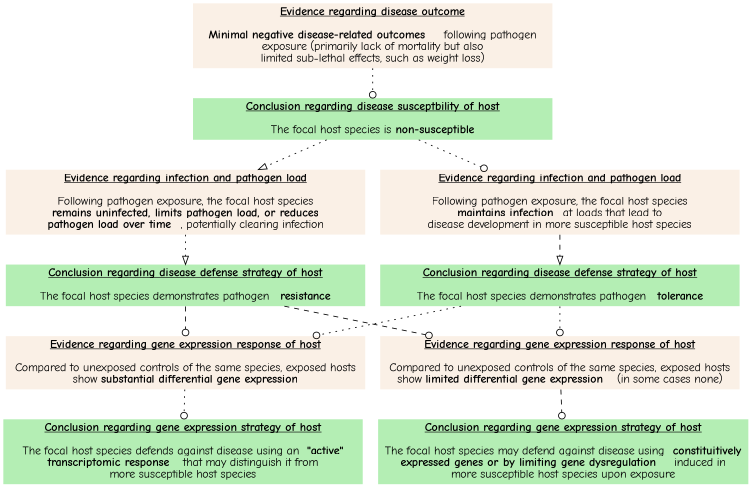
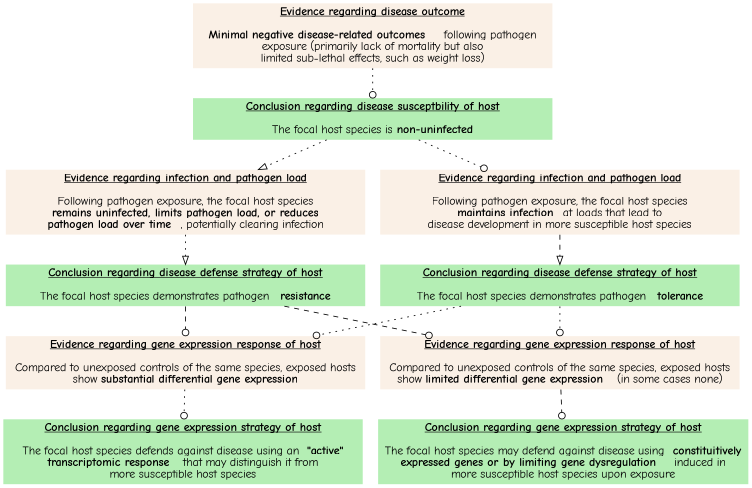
(435, 130) -> (435, 130)
